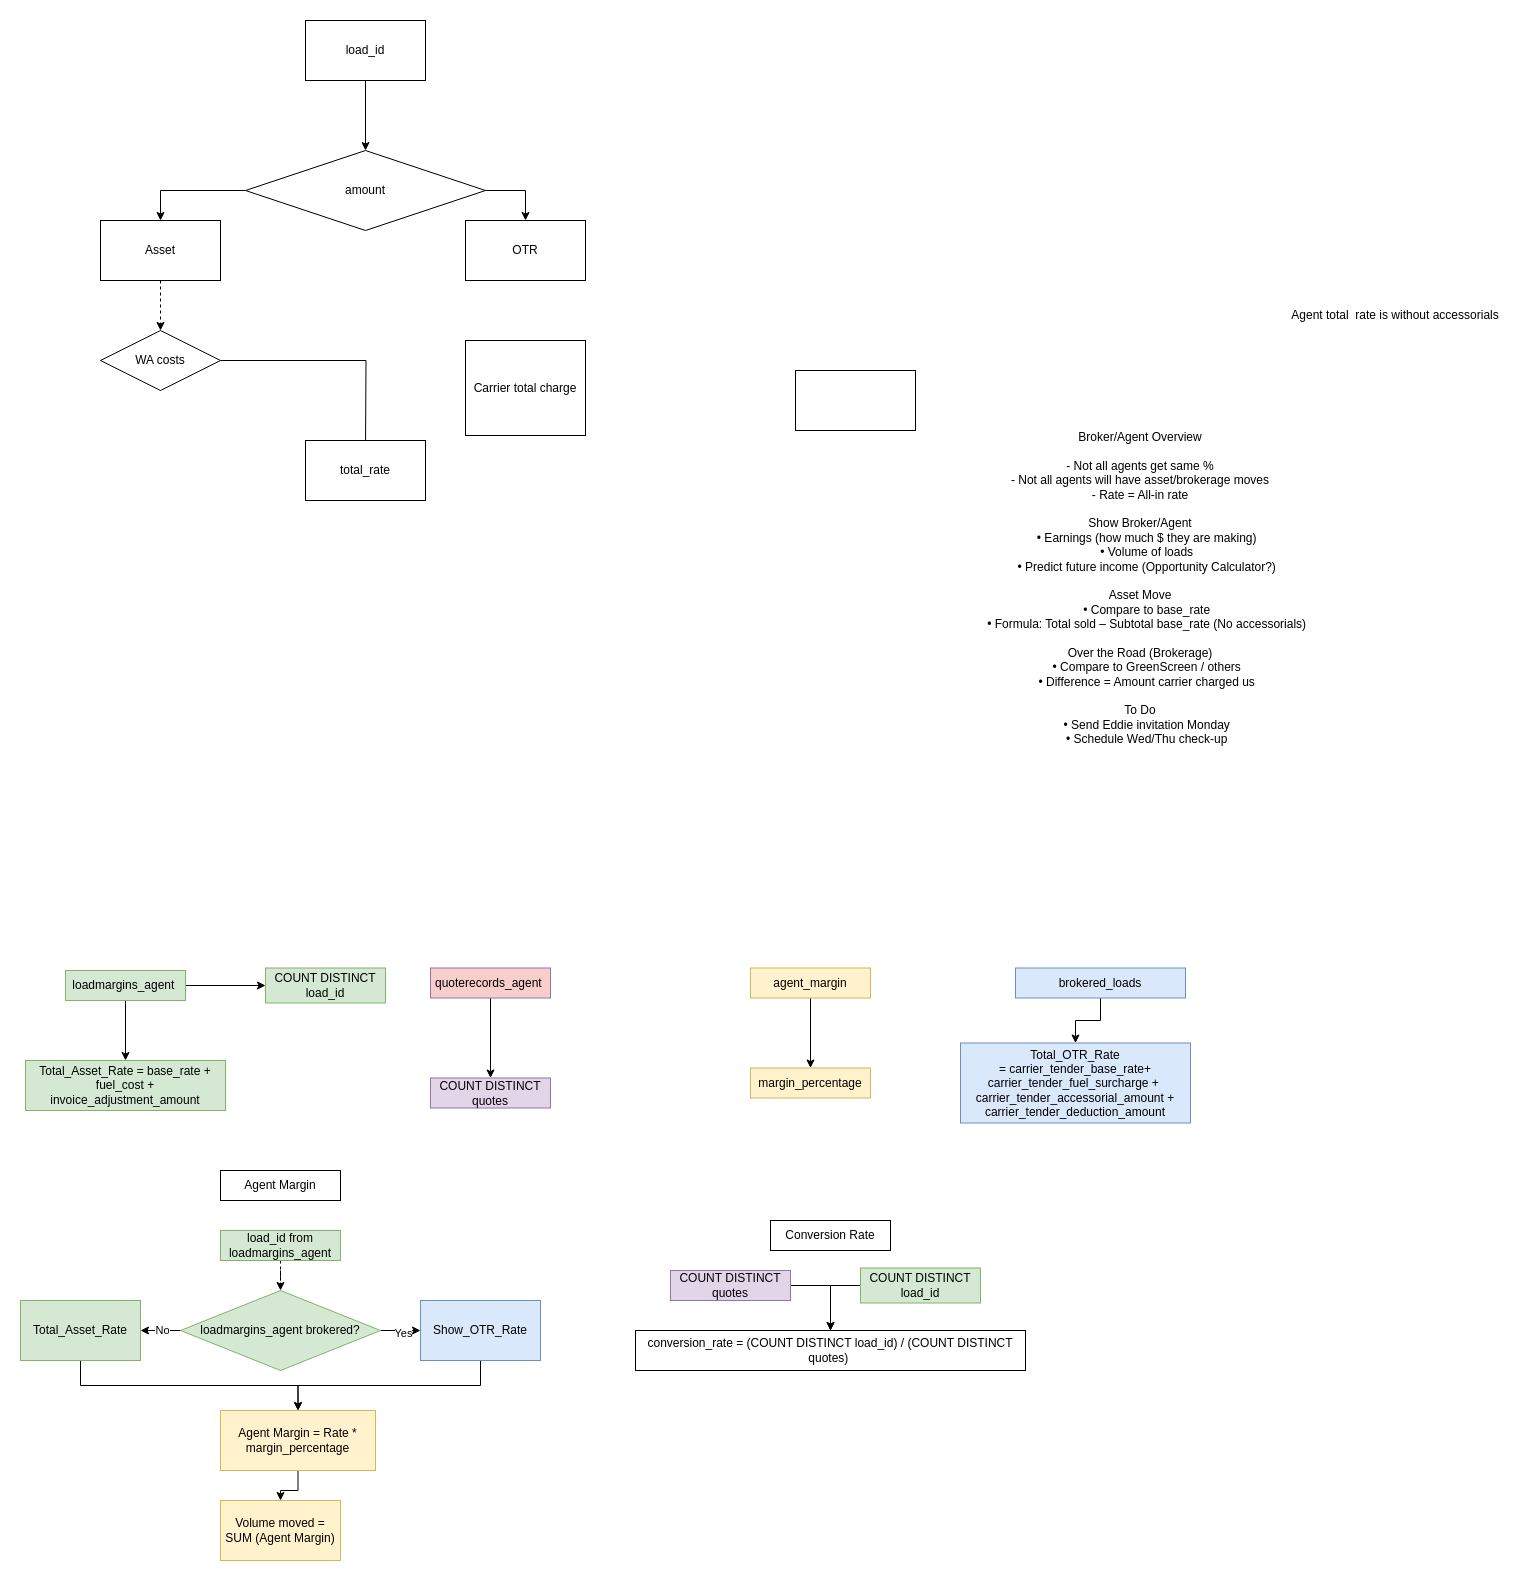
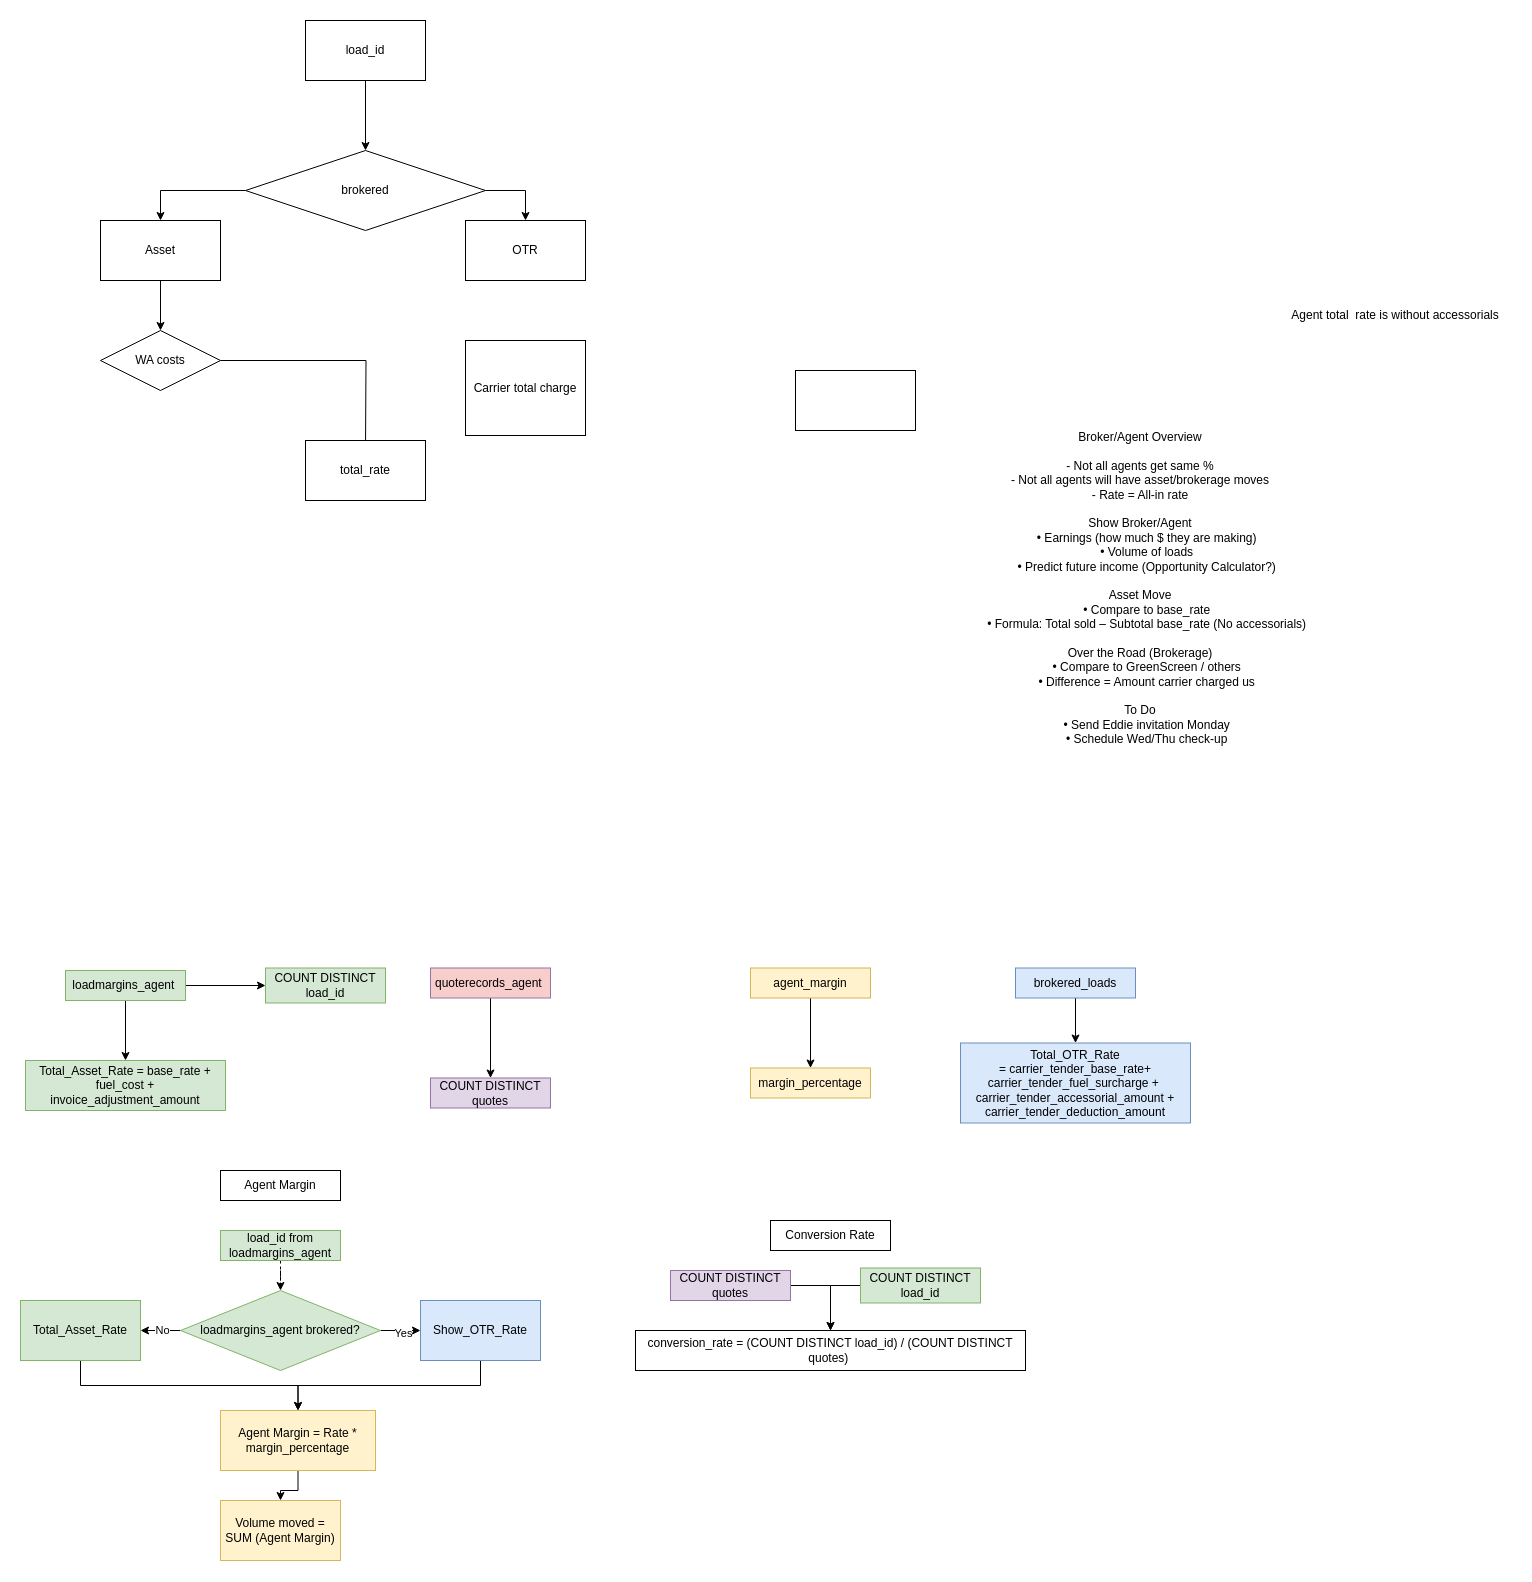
(366, 191) -> (366, 191)
(161, 303) -> (161, 303)
(1101, 983) -> (1076, 983)
